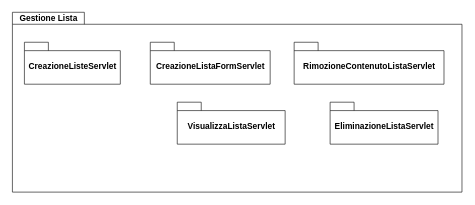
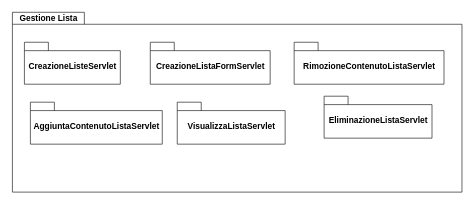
none -> (96, 123)
(384, 123) -> (378, 117)
